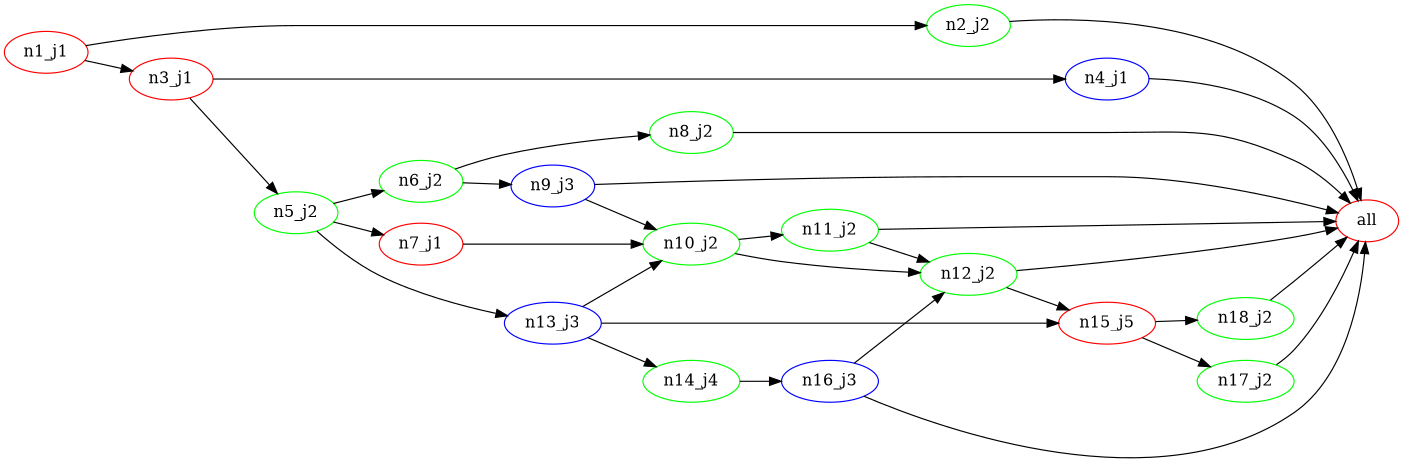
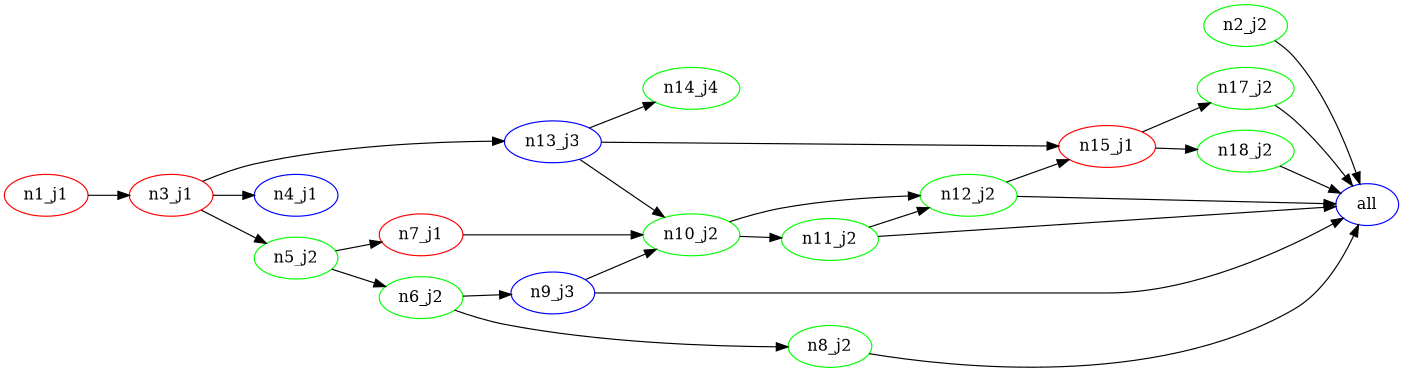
(500, 26) -> none
(1269, 103) -> none
(1367, 221) -> (1367, 205)
(400, 285) -> (345, 149)
(1107, 323) -> (1107, 146)
(830, 381) -> none
